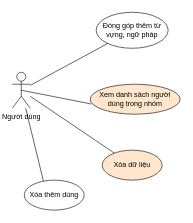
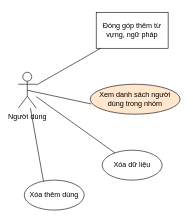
(132, 30) -> (132, 30)
(21, 90) -> (27, 90)
(132, 165) -> (132, 165)
